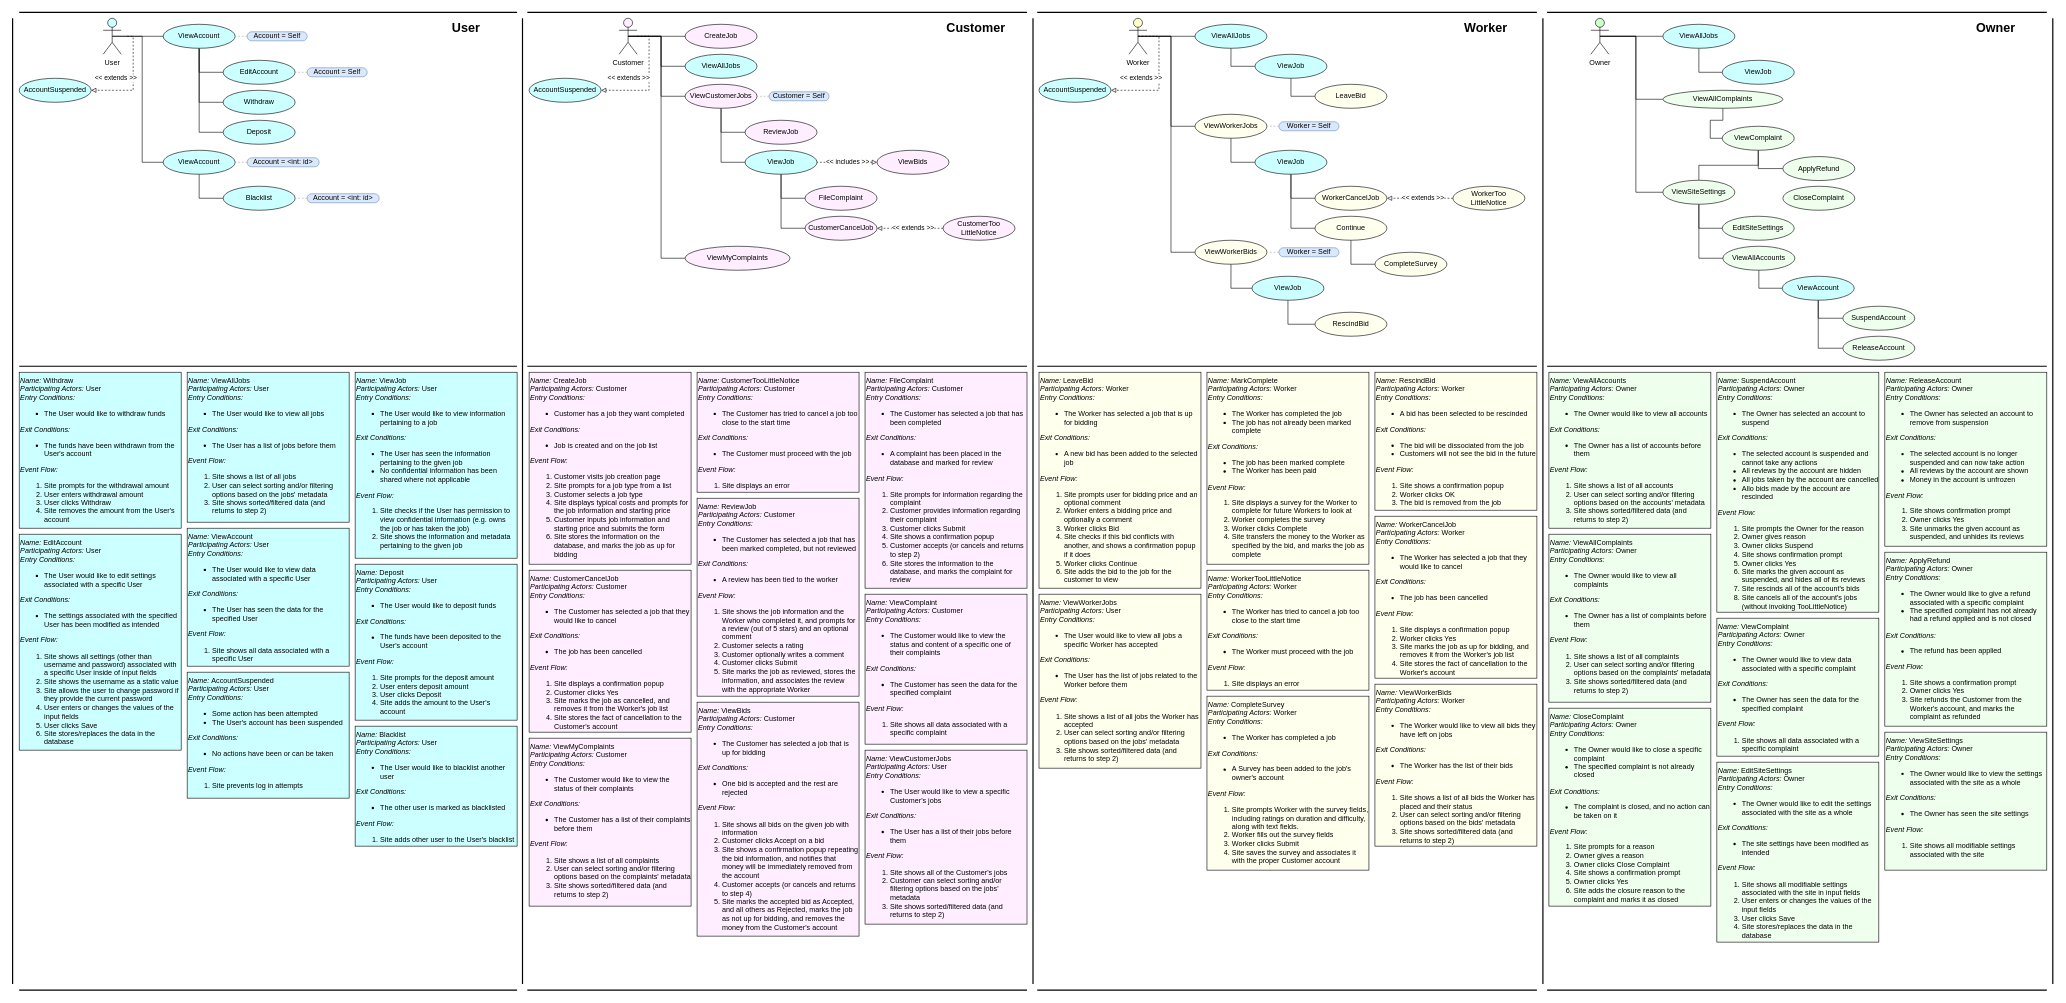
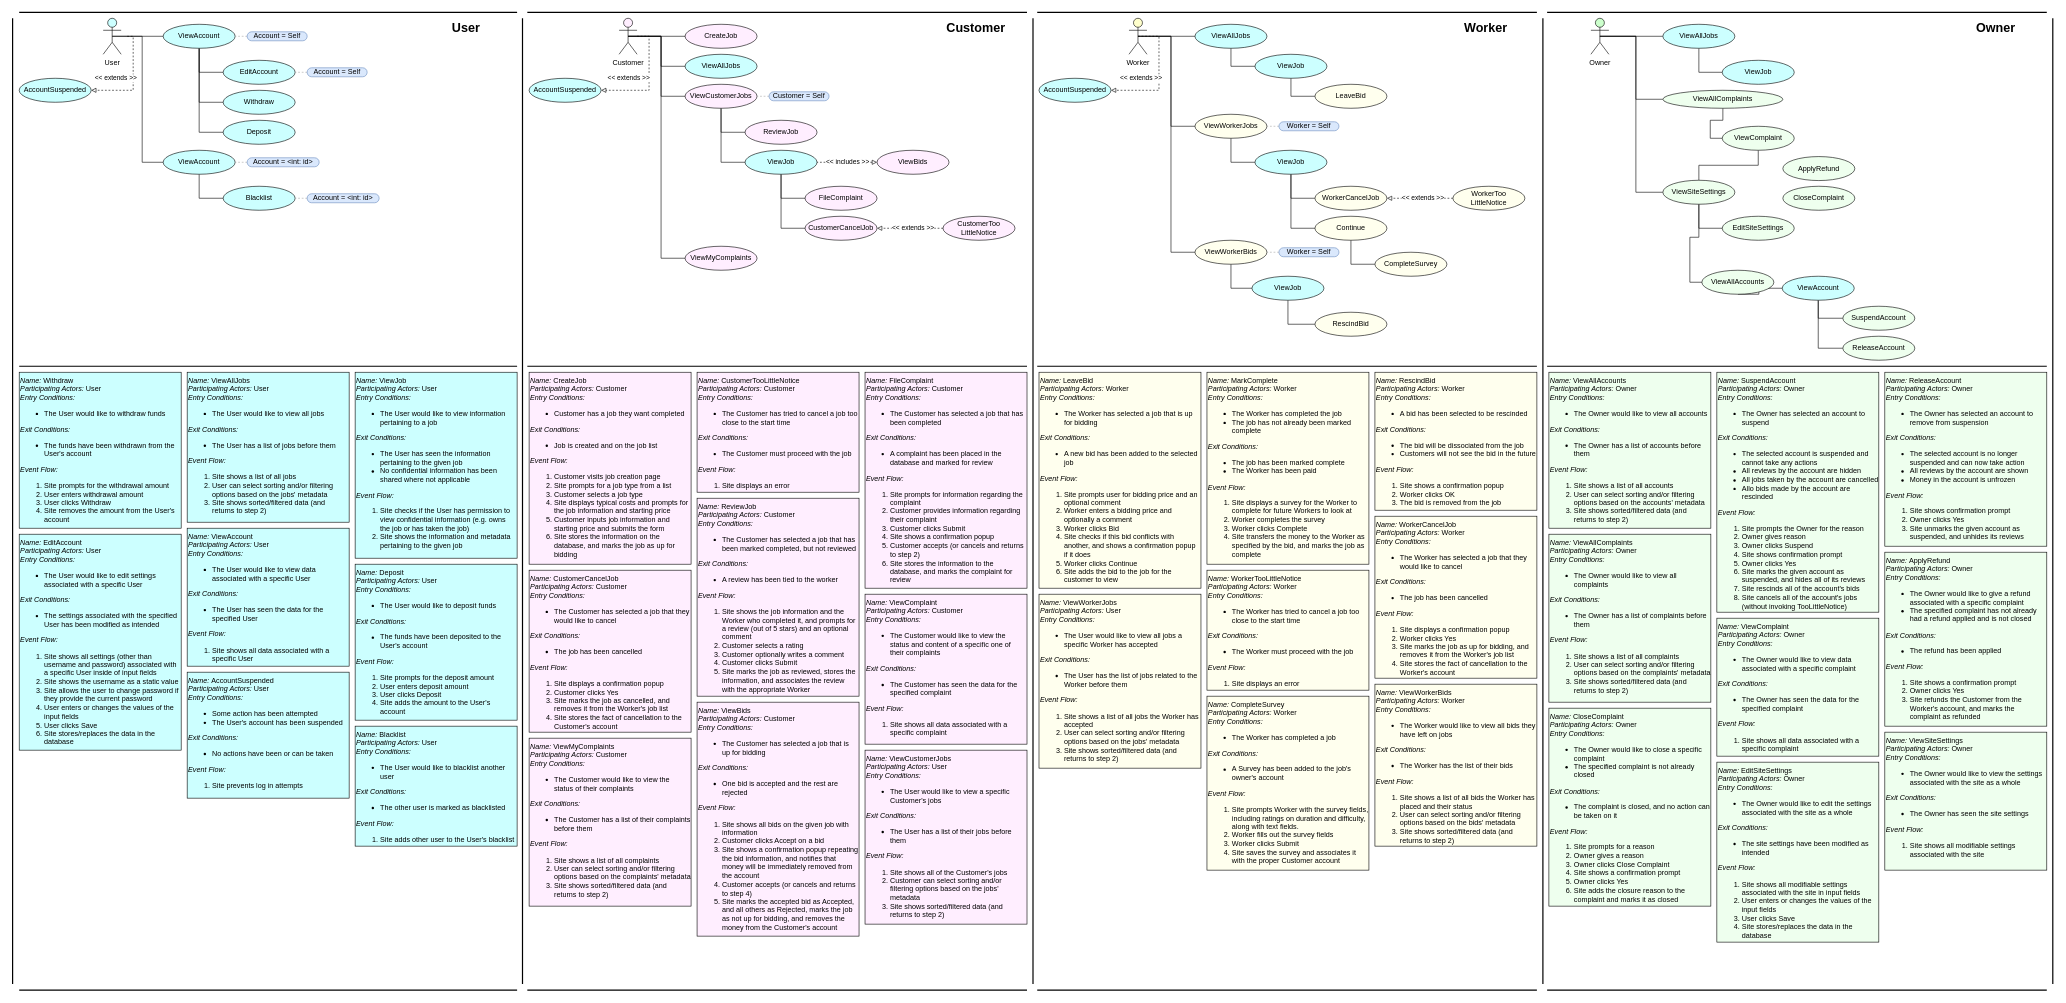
(1770, 169) -> none
(737, 258) -> (721, 258)
(1759, 258) -> (1738, 282)
